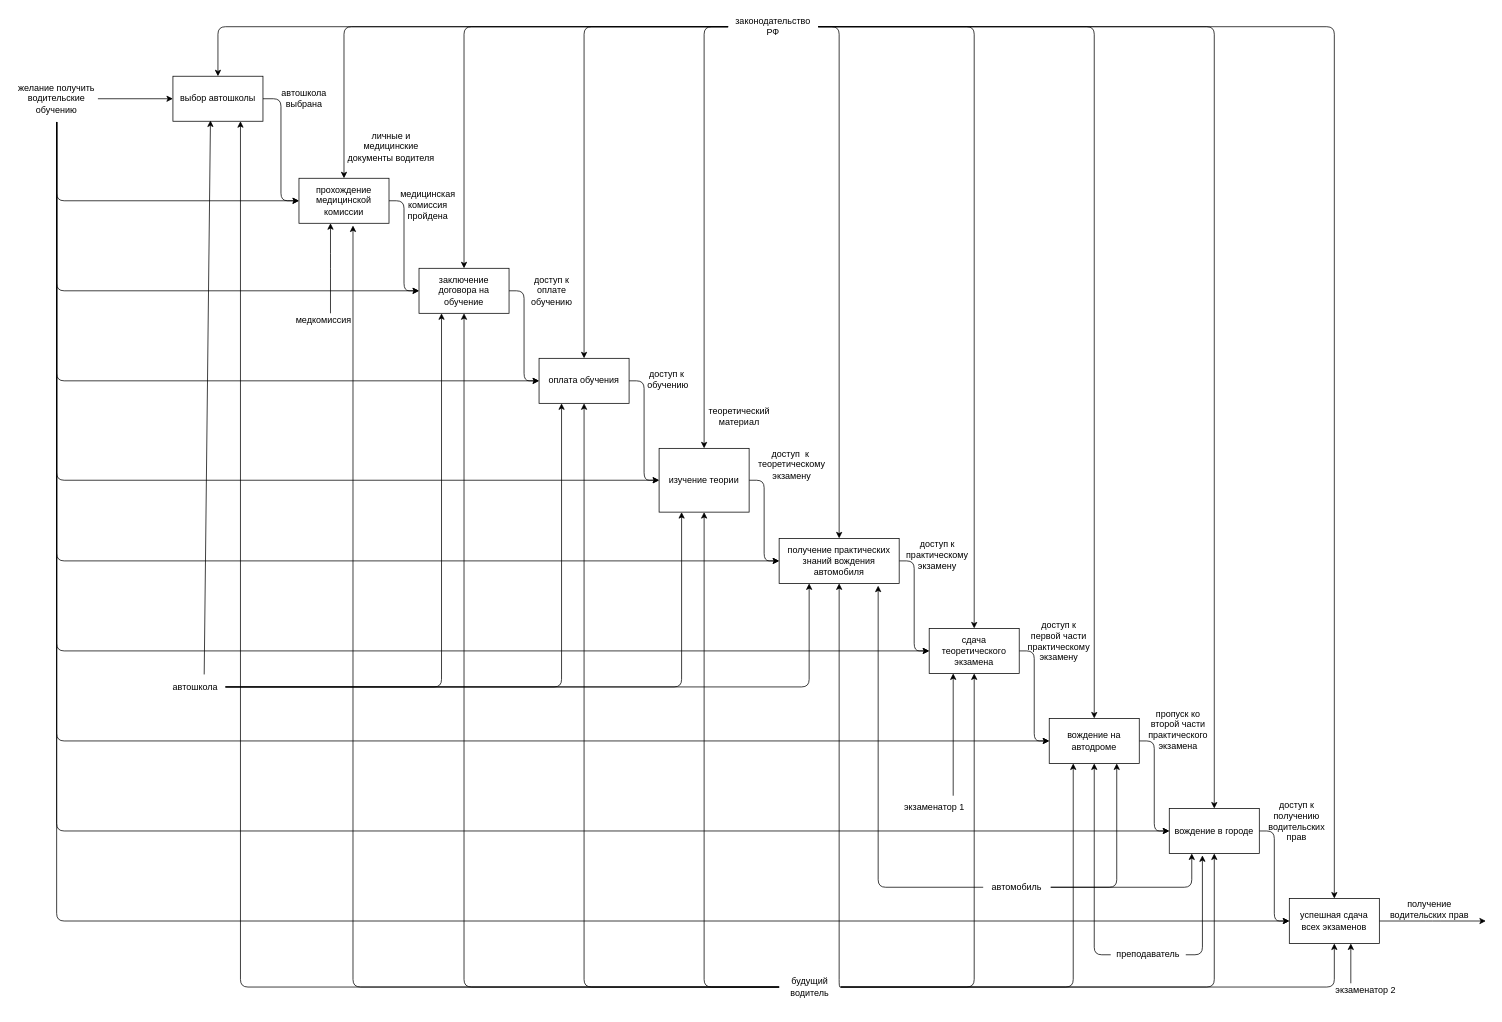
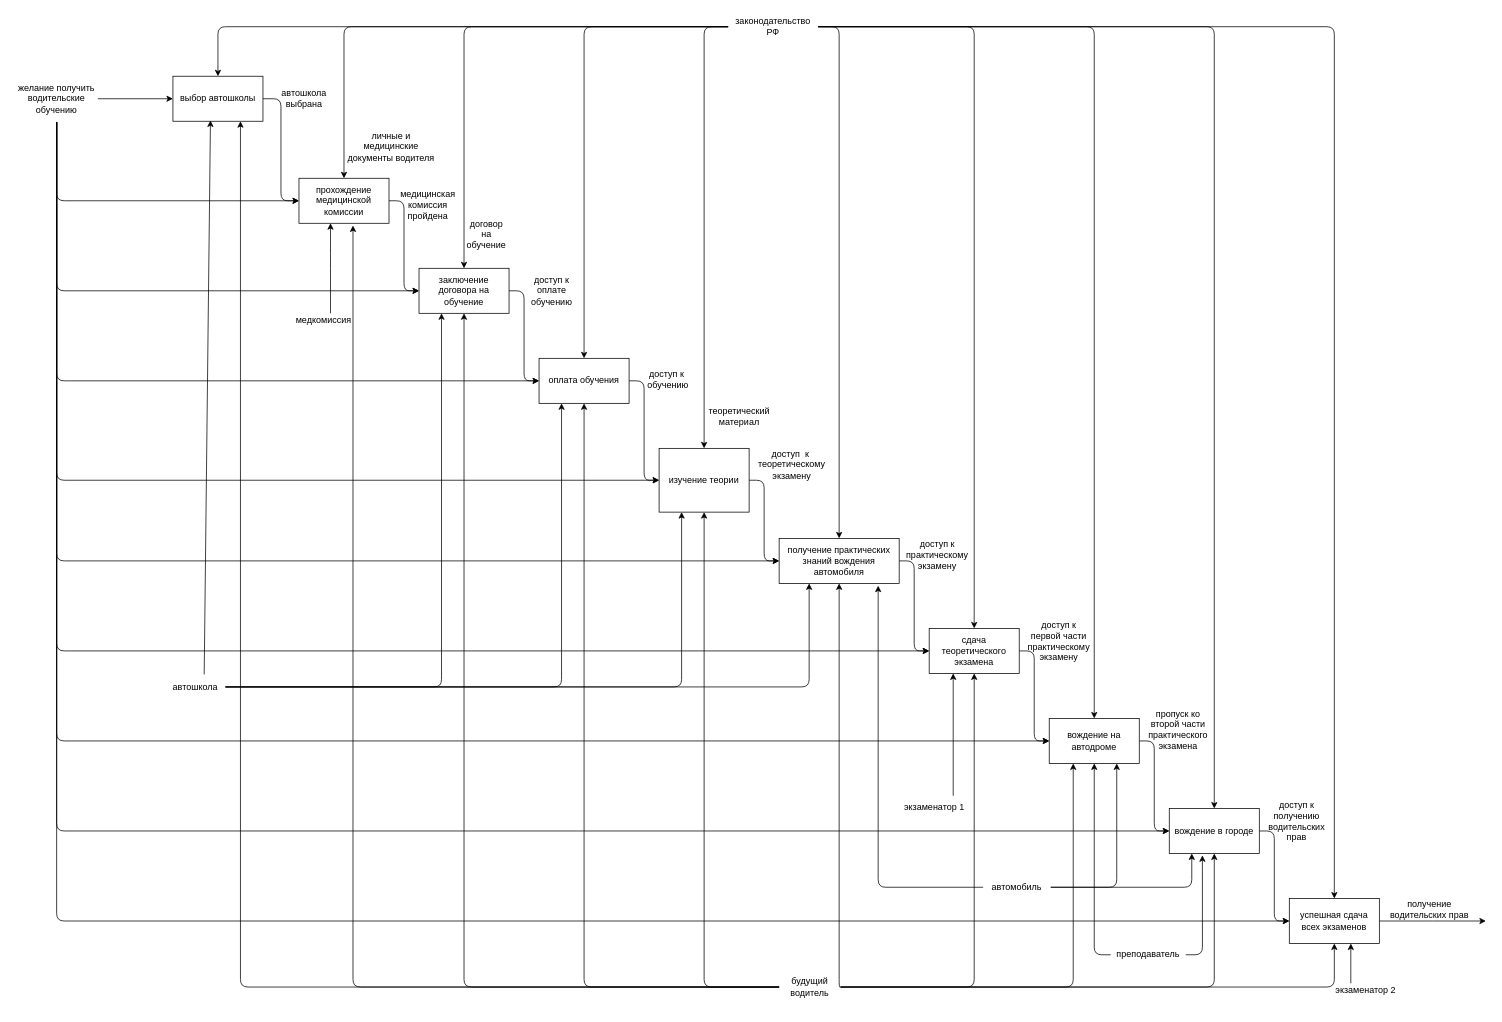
none -> (486, 234)
